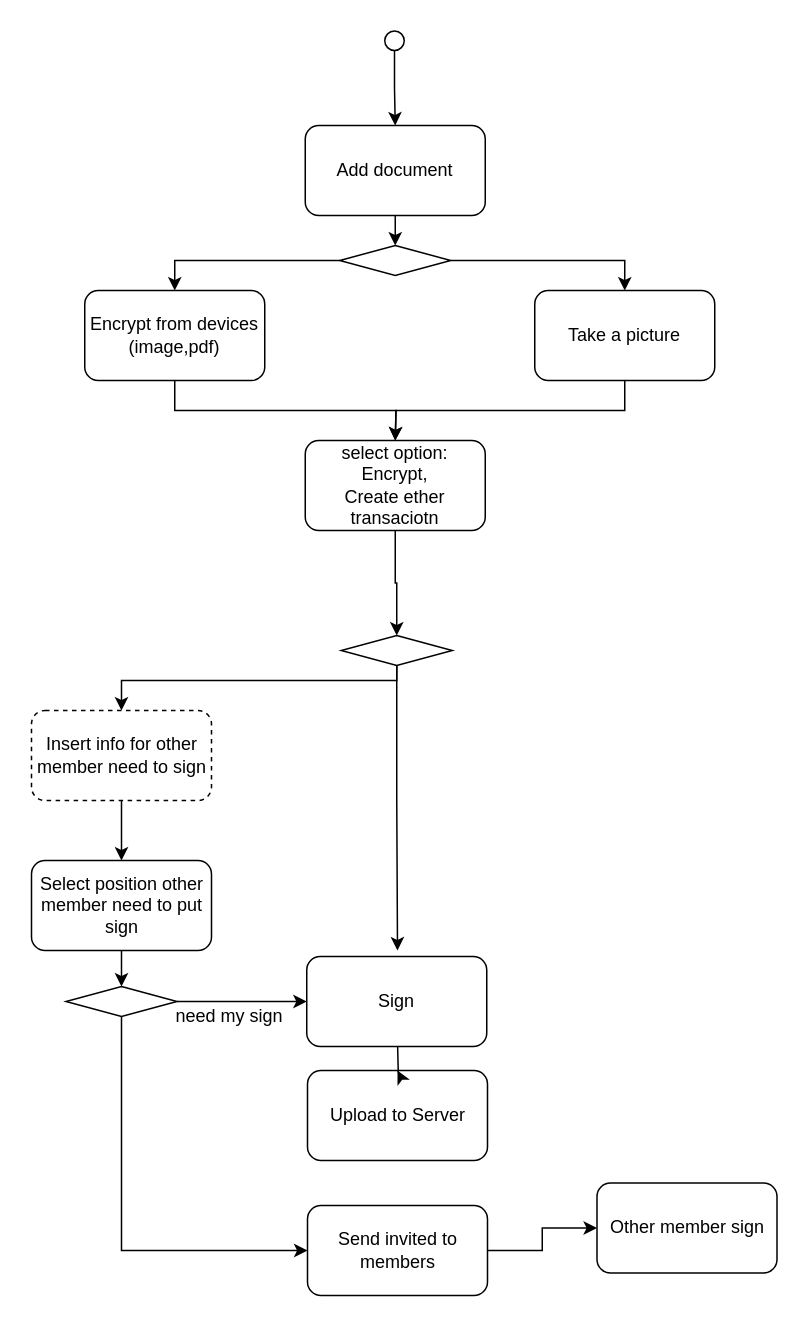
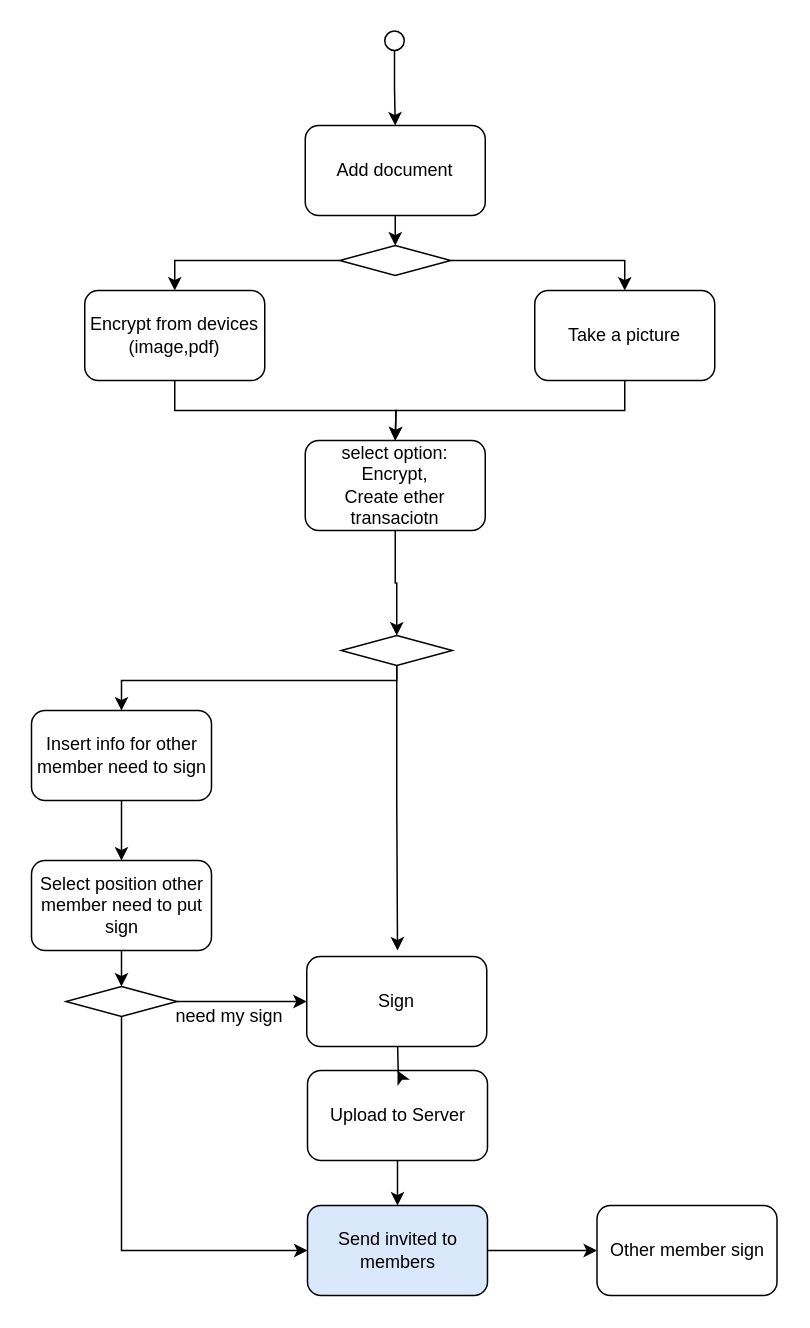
(122, 755) -> (122, 755)
none -> (398, 1177)
(687, 1228) -> (687, 1250)
(398, 1250) -> (398, 1250)
